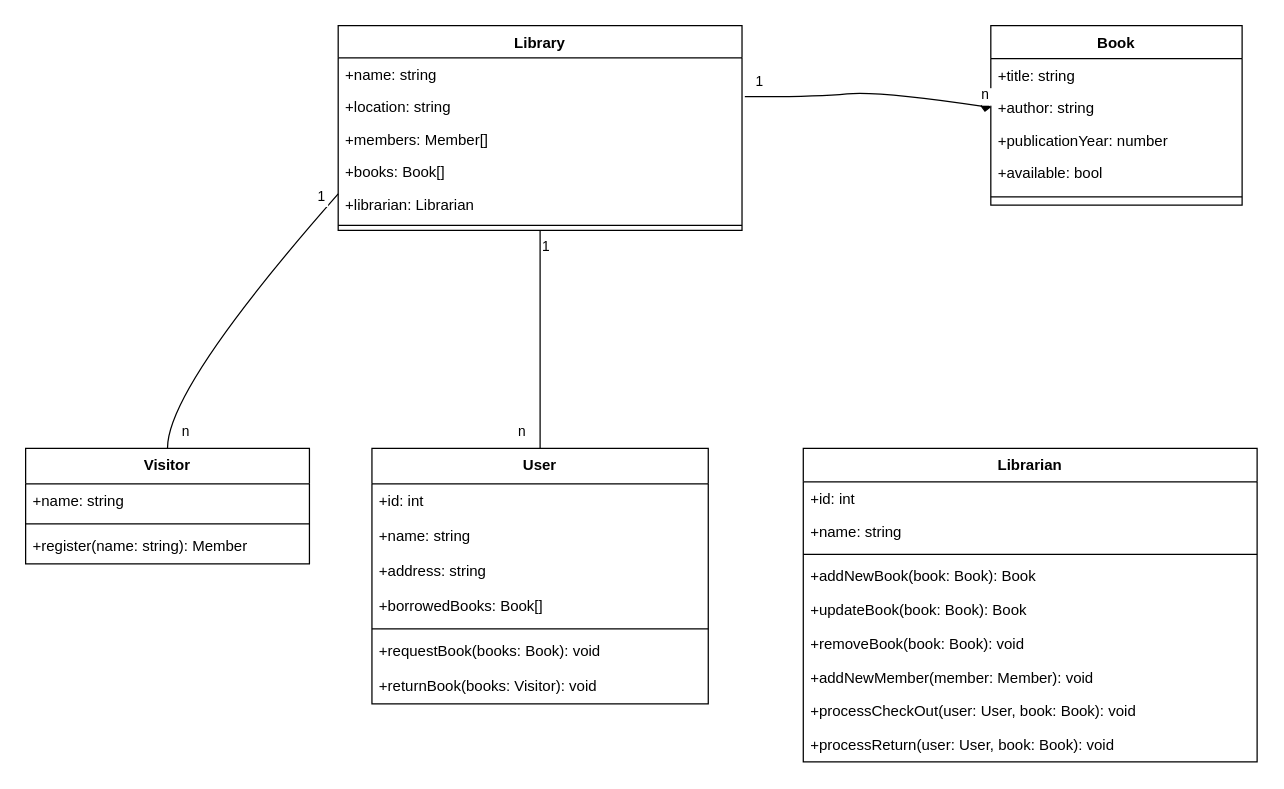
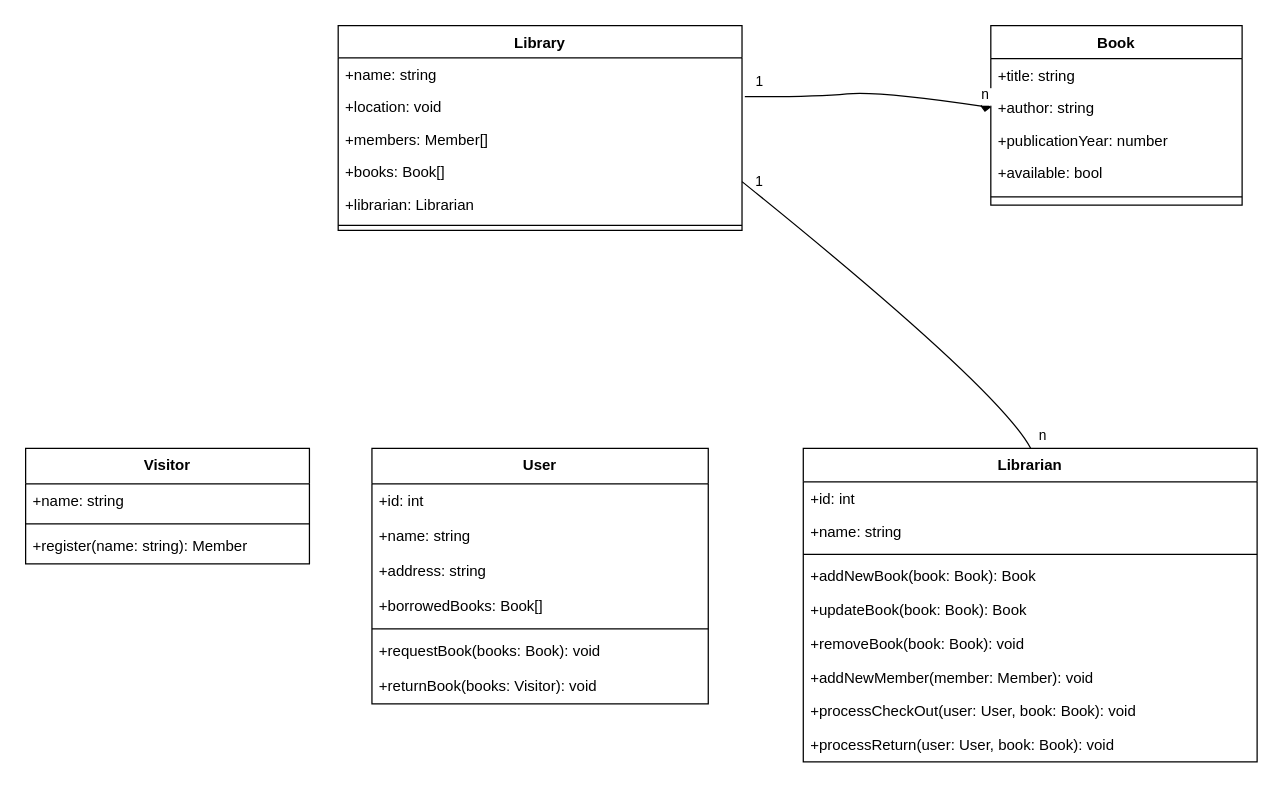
(407, 107) -> (398, 107)
none -> (893, 308)
(240, 313) -> none
(540, 342) -> none
